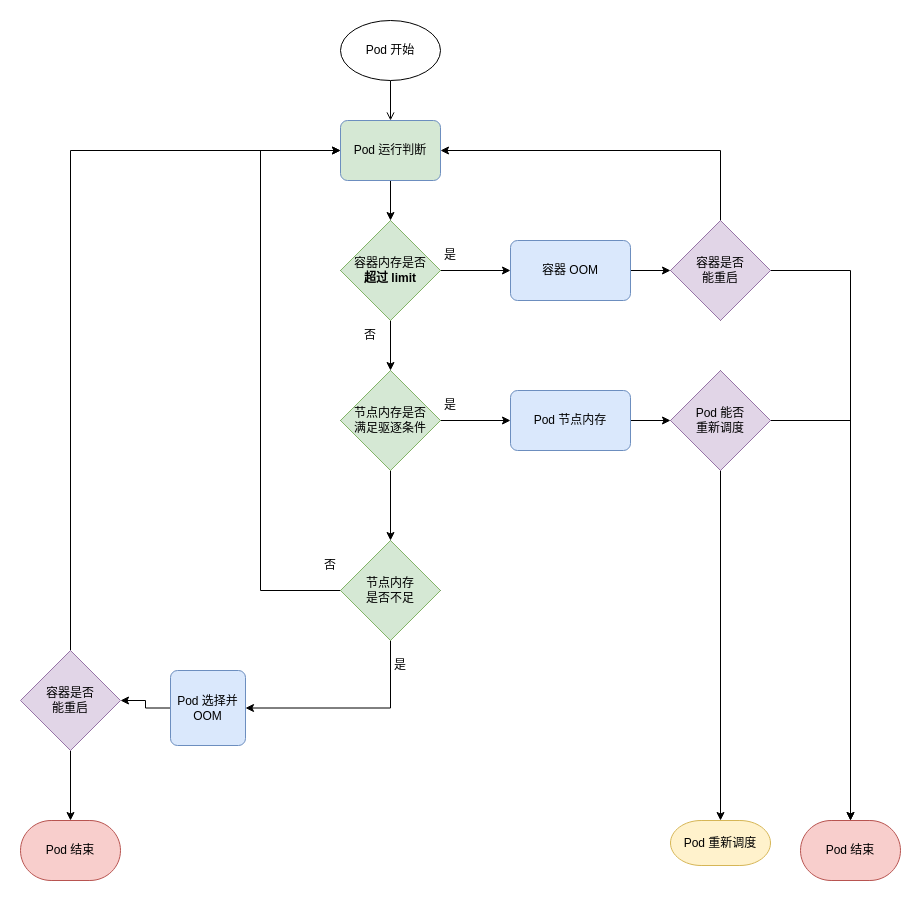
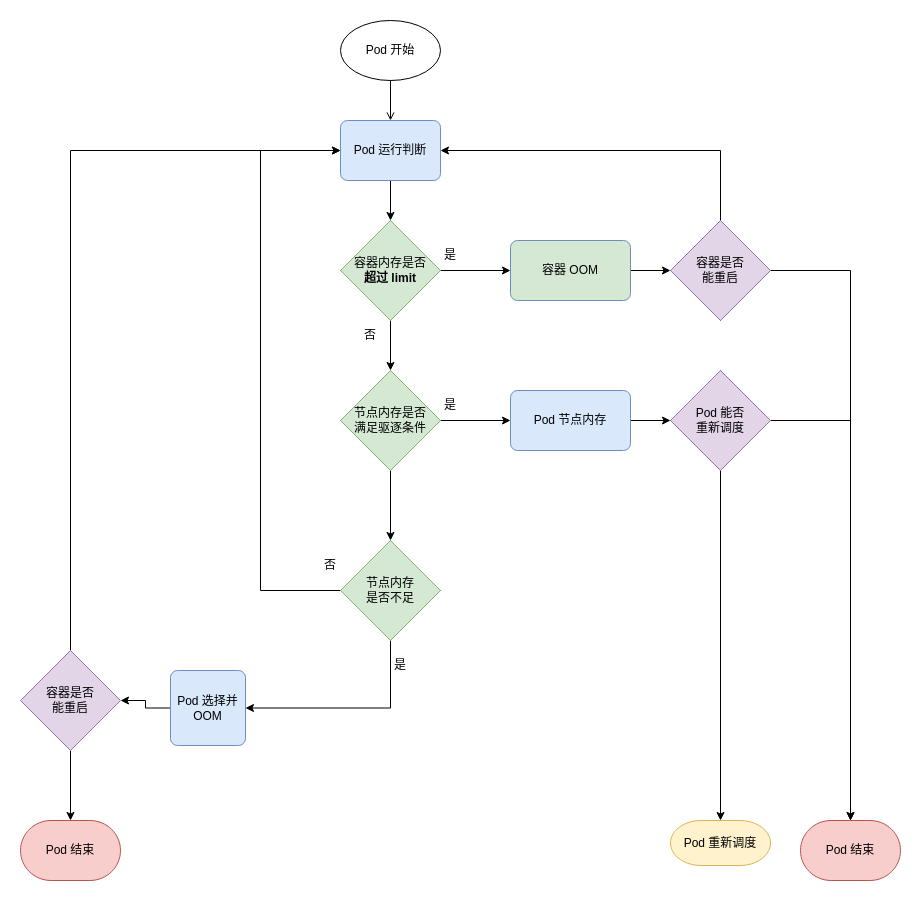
(391, 151) -> (391, 151)
(571, 271) -> (571, 271)
